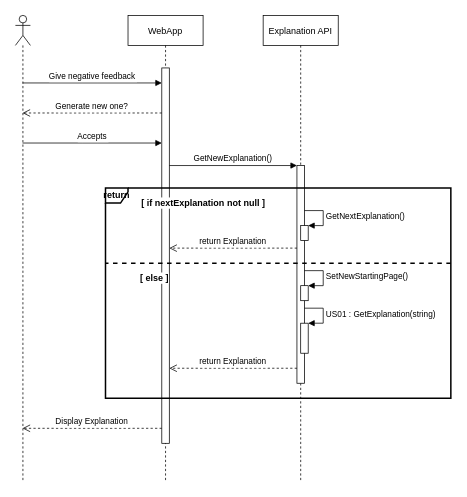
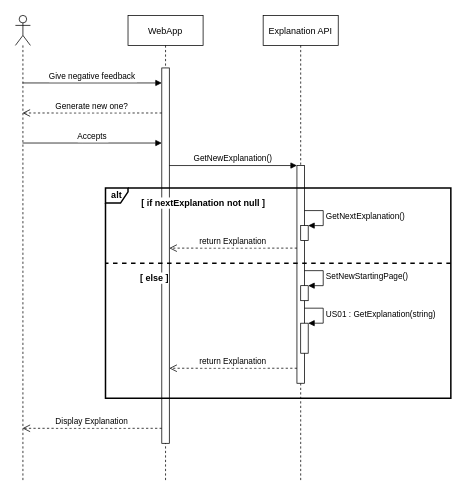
(117, 195) -> (117, 195)
